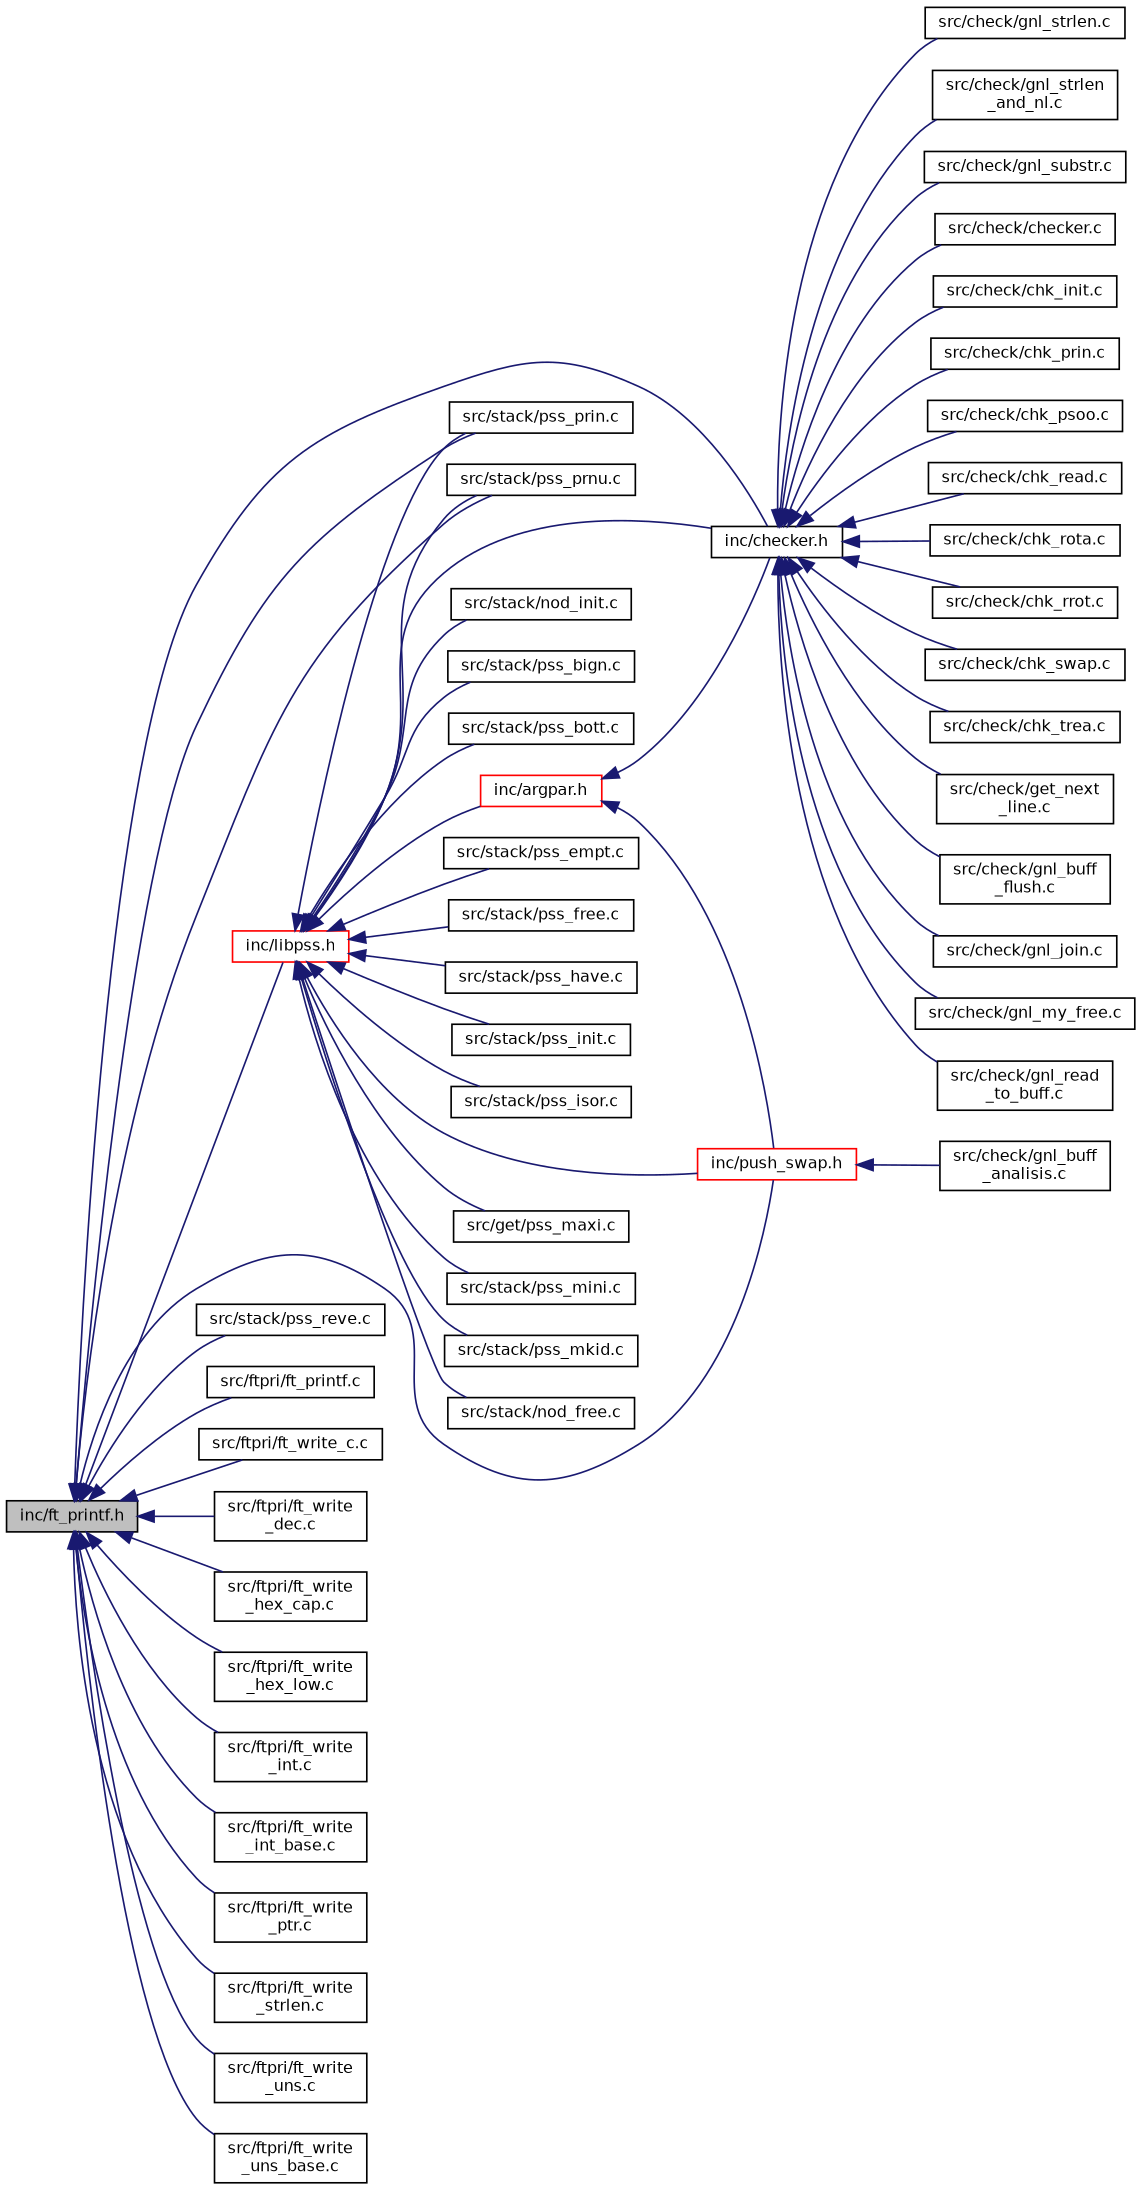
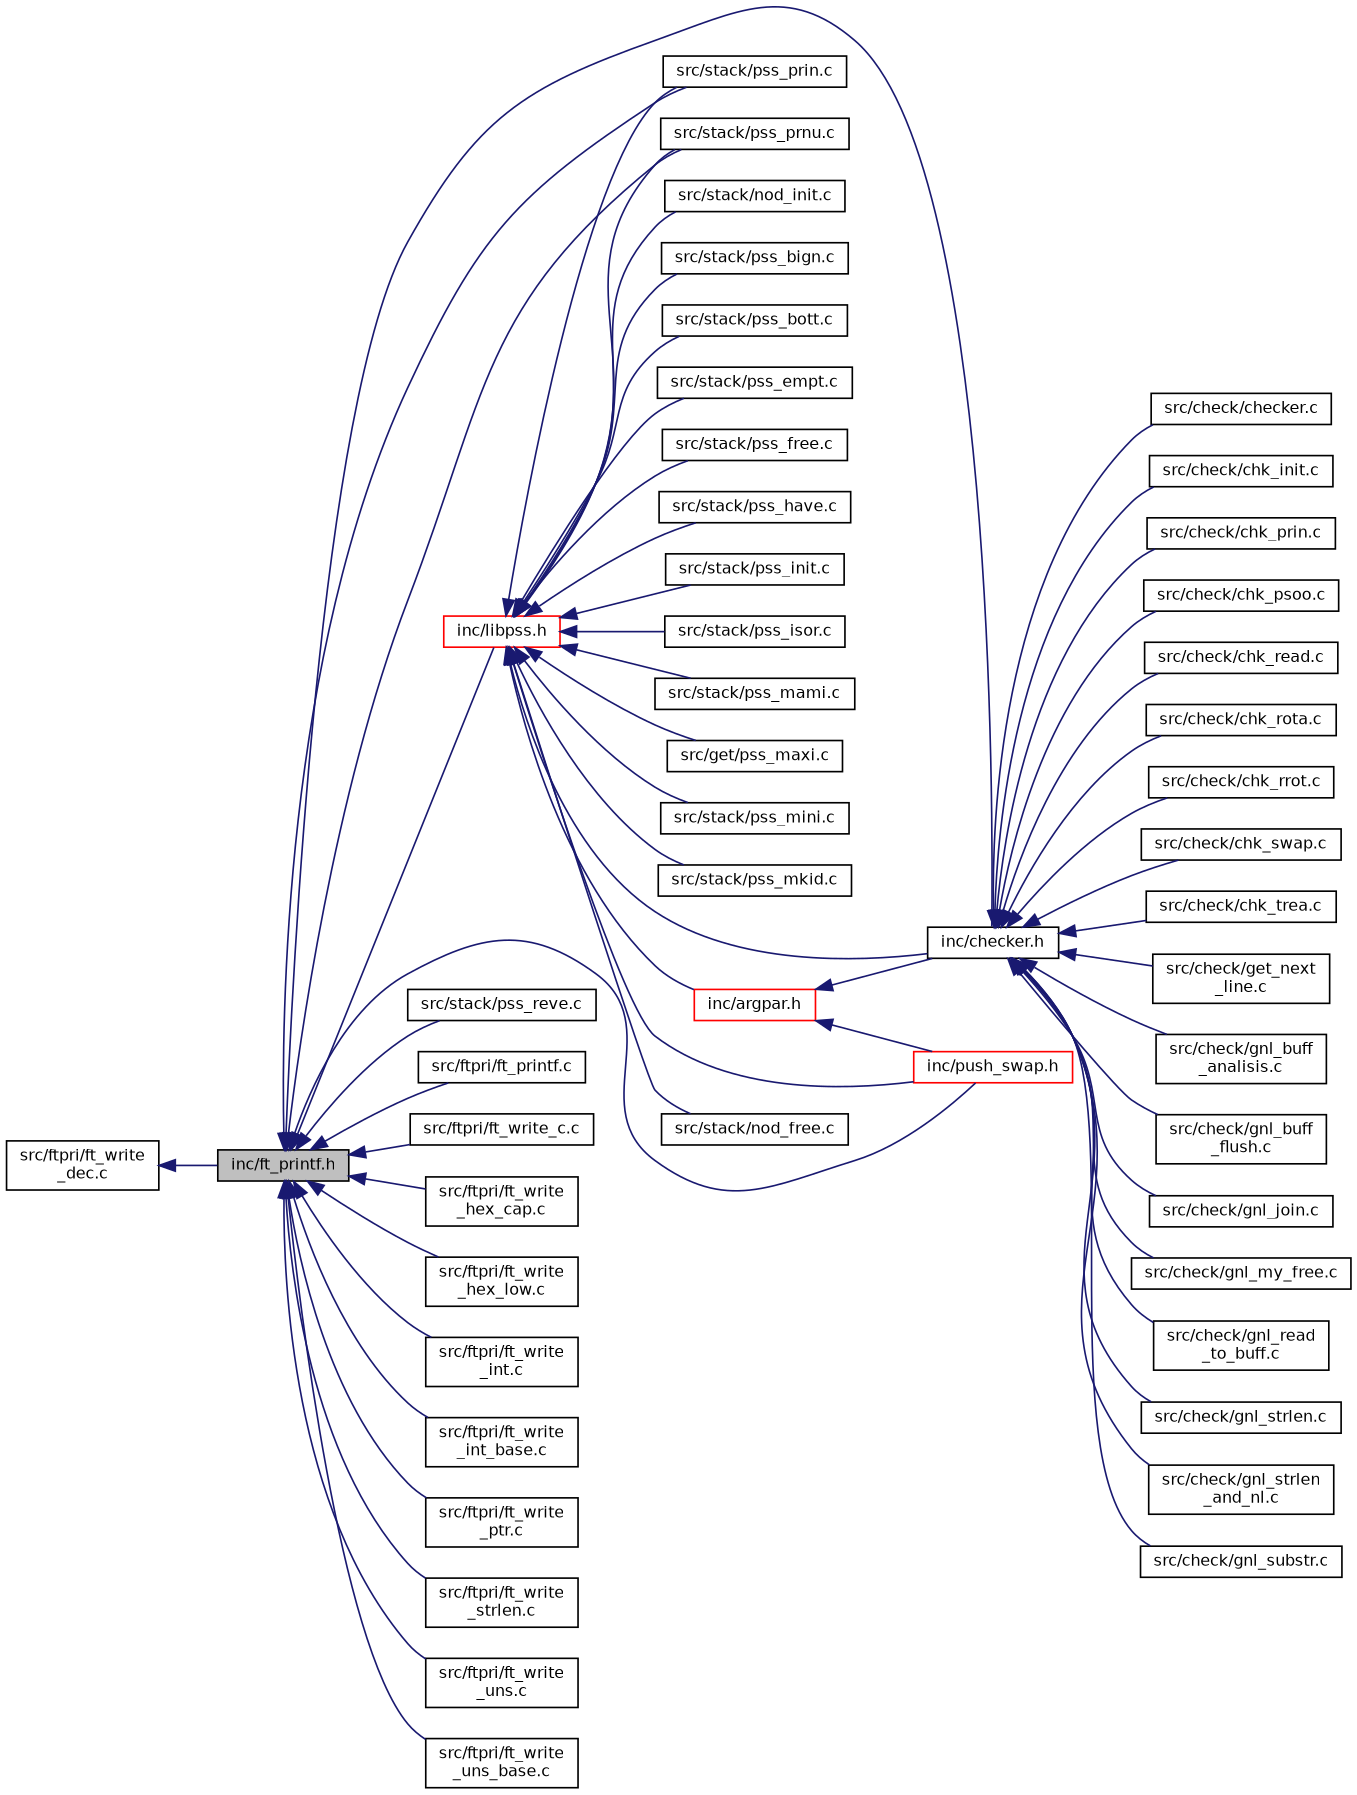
none -> (755, 694)
(906, 1165) -> (1099, 1004)
(184, 1516) -> (196, 1165)
